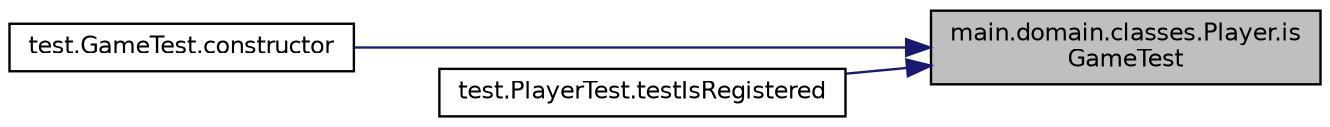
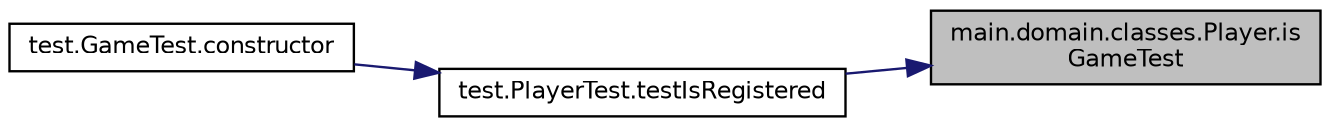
(630, 48) -> (385, 67)
